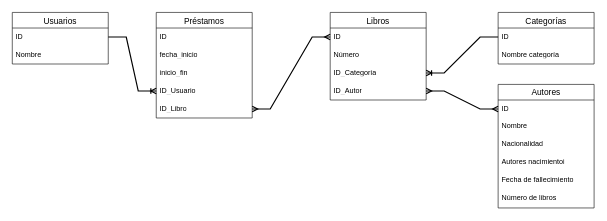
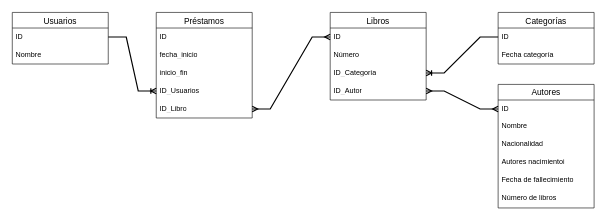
(533, 54) -> (531, 54)
(179, 90) -> (181, 90)
